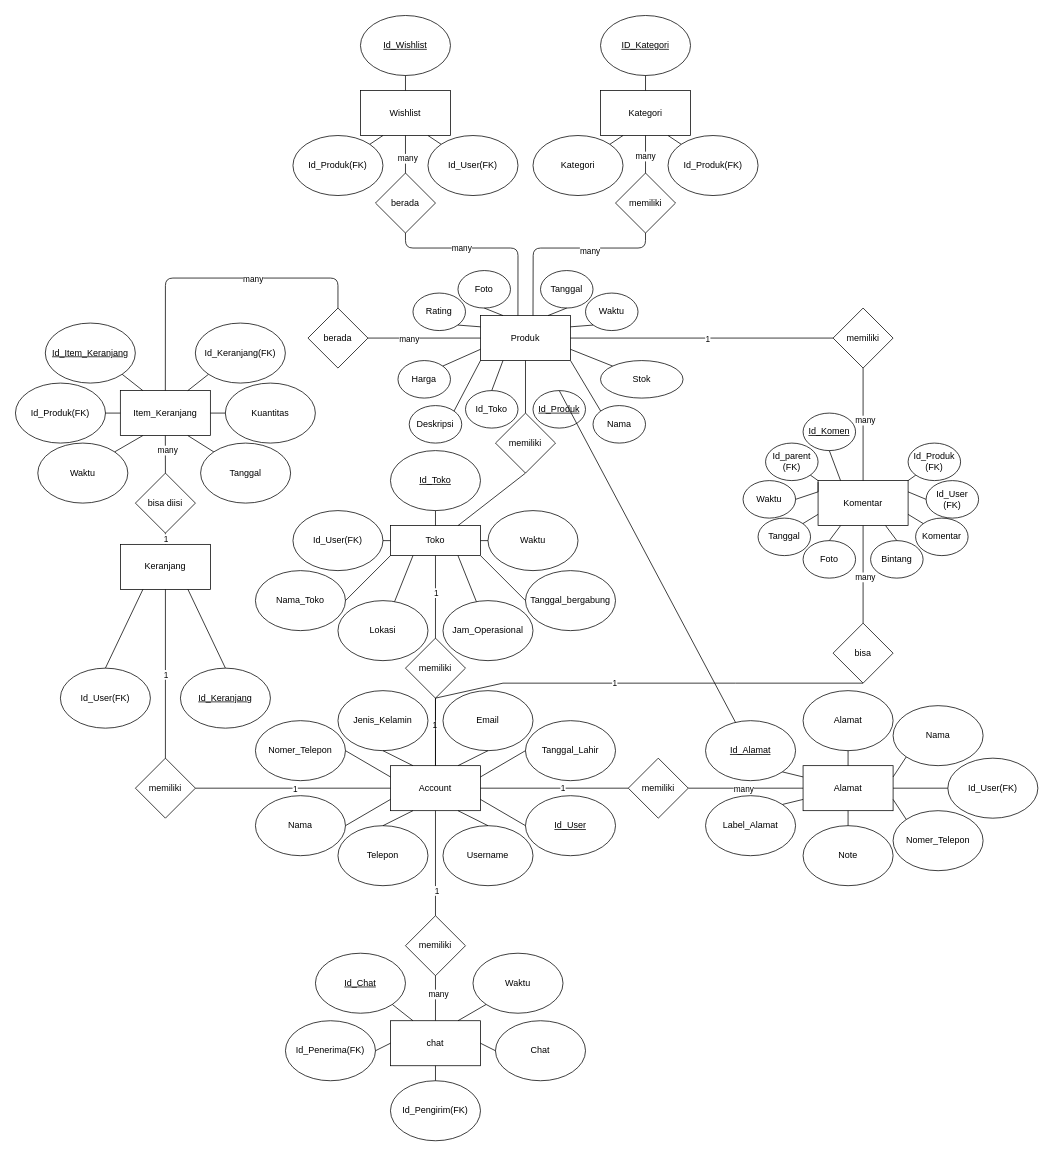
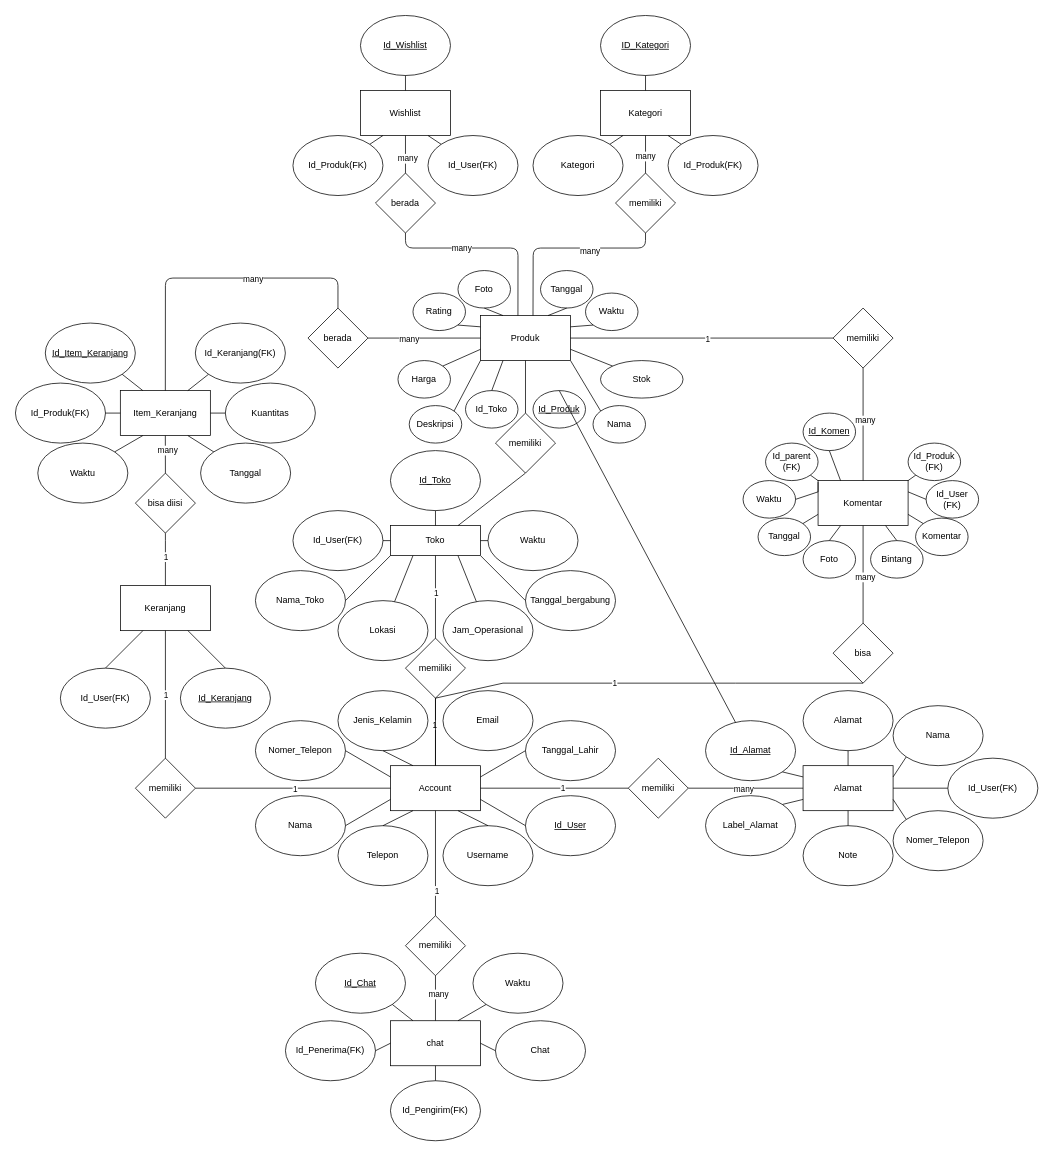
(165, 567) -> (165, 608)
(472, 758) -> none
